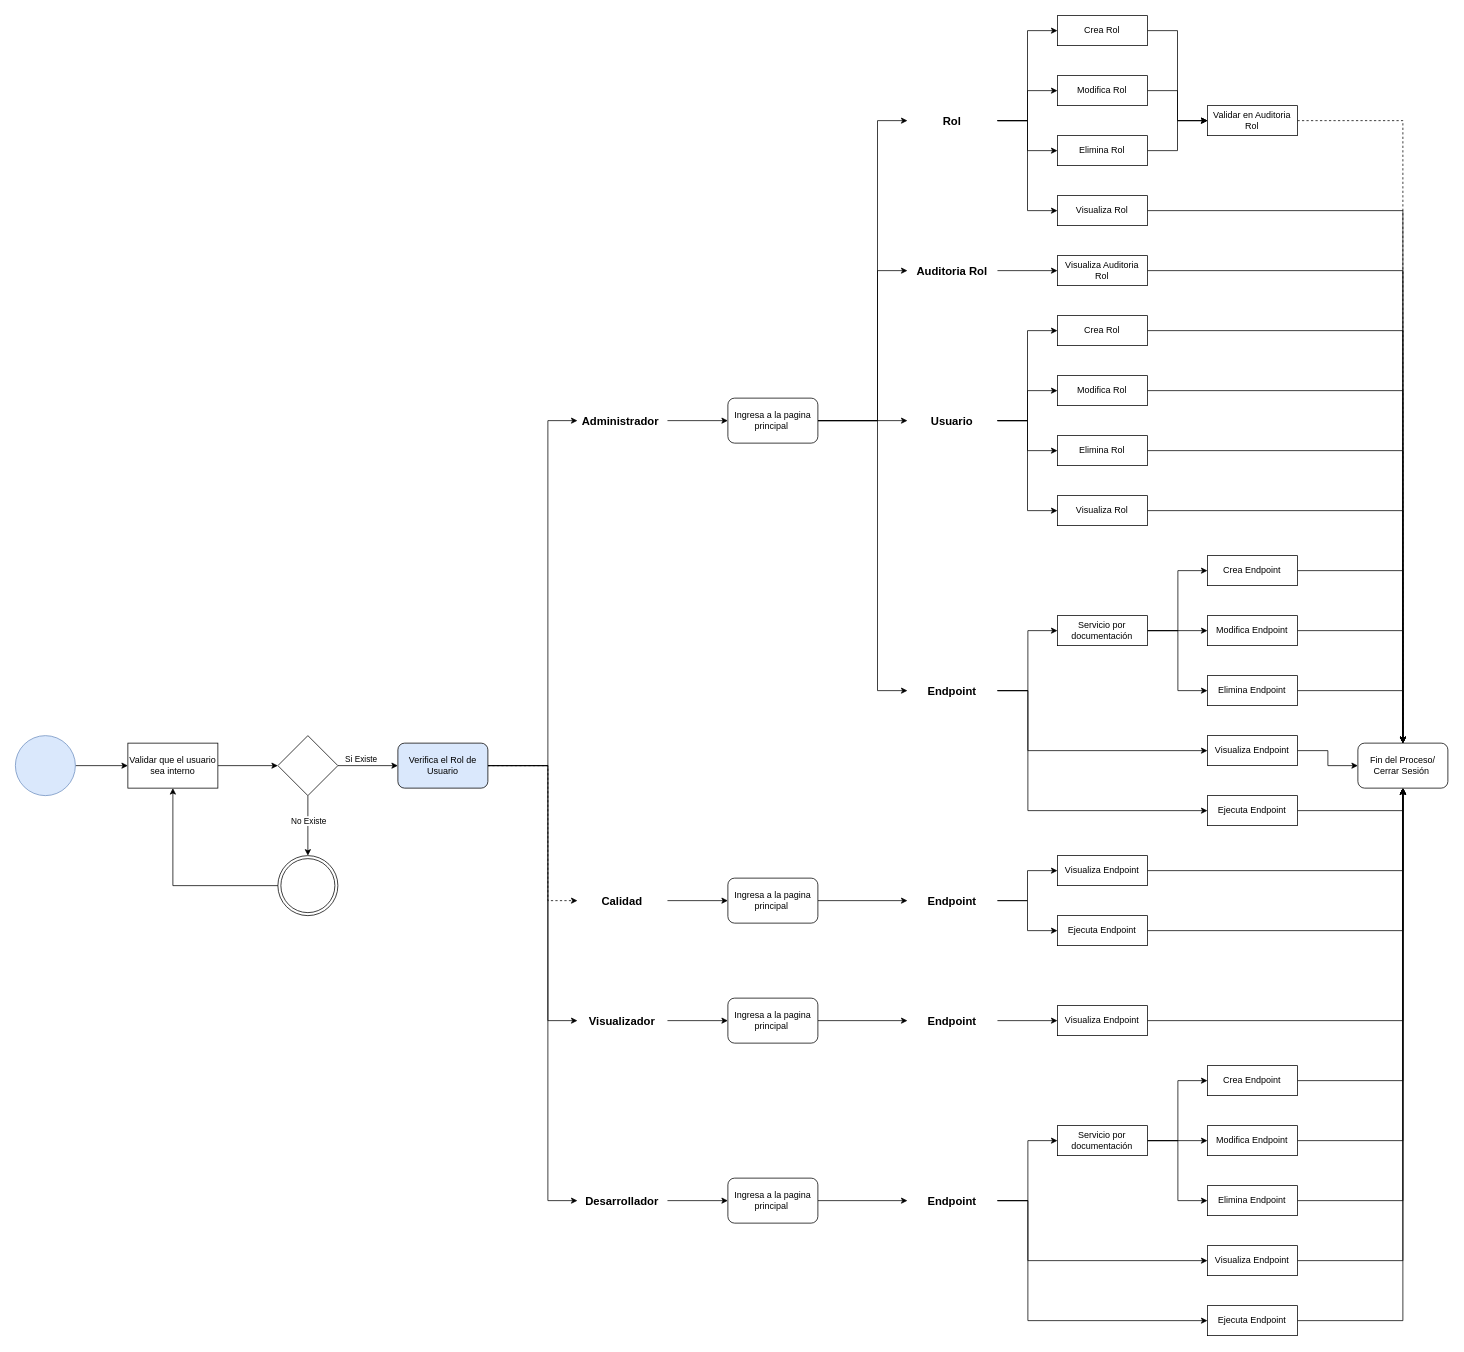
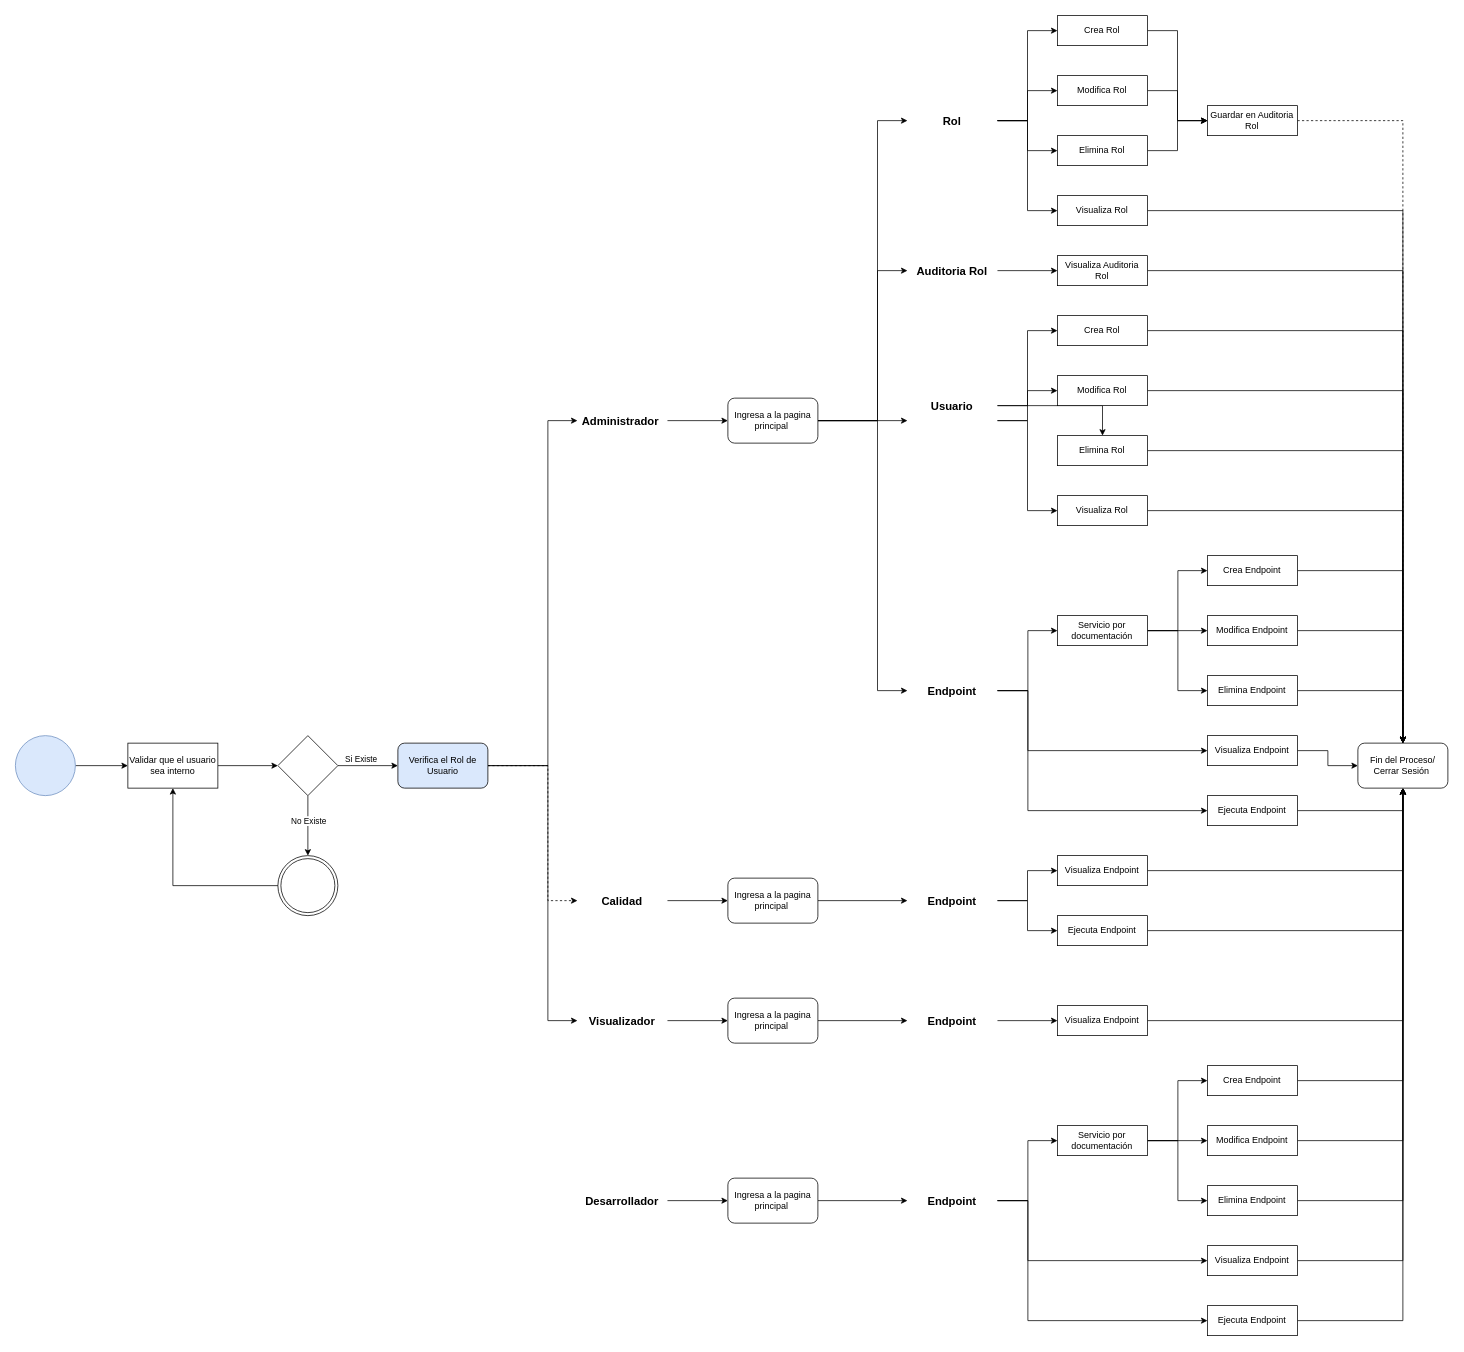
(1252, 120) -> (1252, 120)
(952, 420) -> (952, 405)
(559, 1200) -> none
